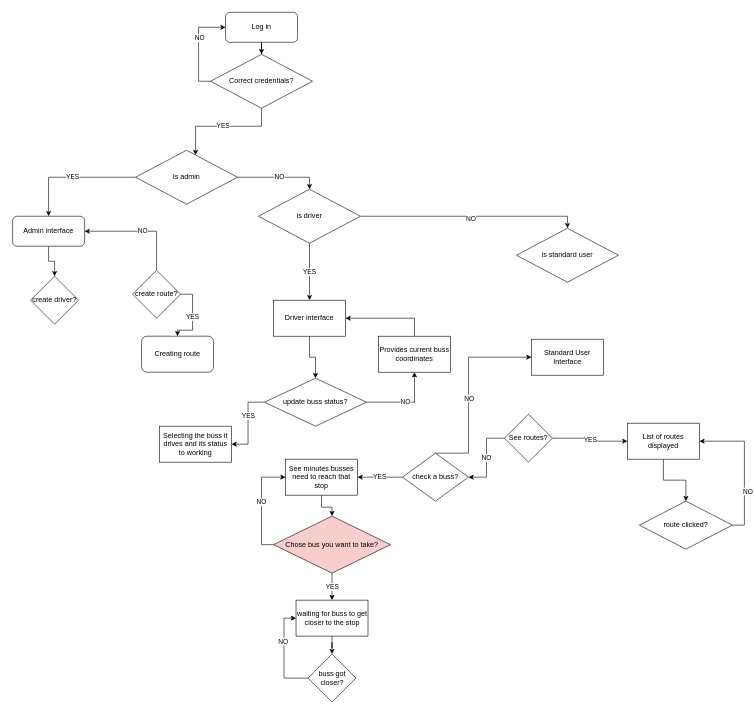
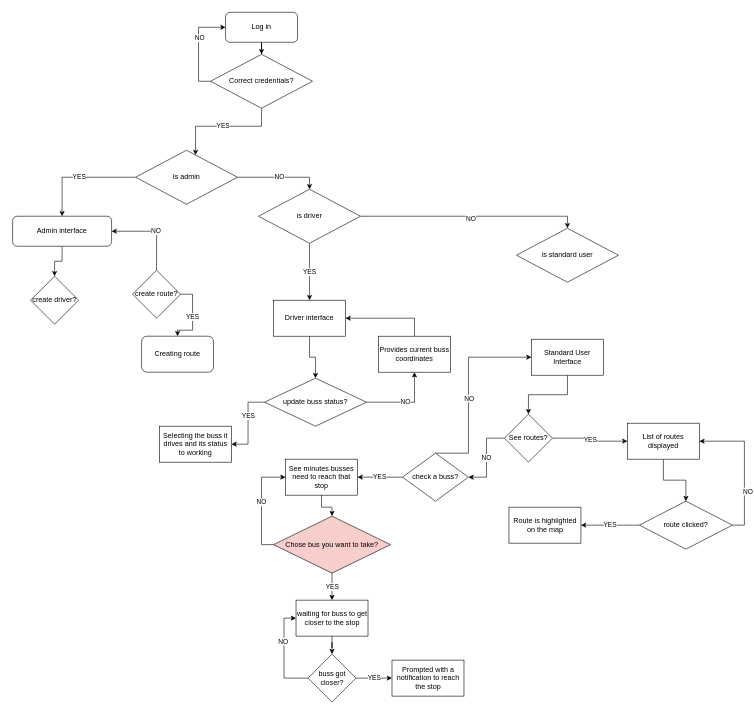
(48, 231) -> (62, 231)
none -> (567, 386)
none -> (545, 525)
none -> (610, 525)
none -> (377, 678)
none -> (428, 678)
